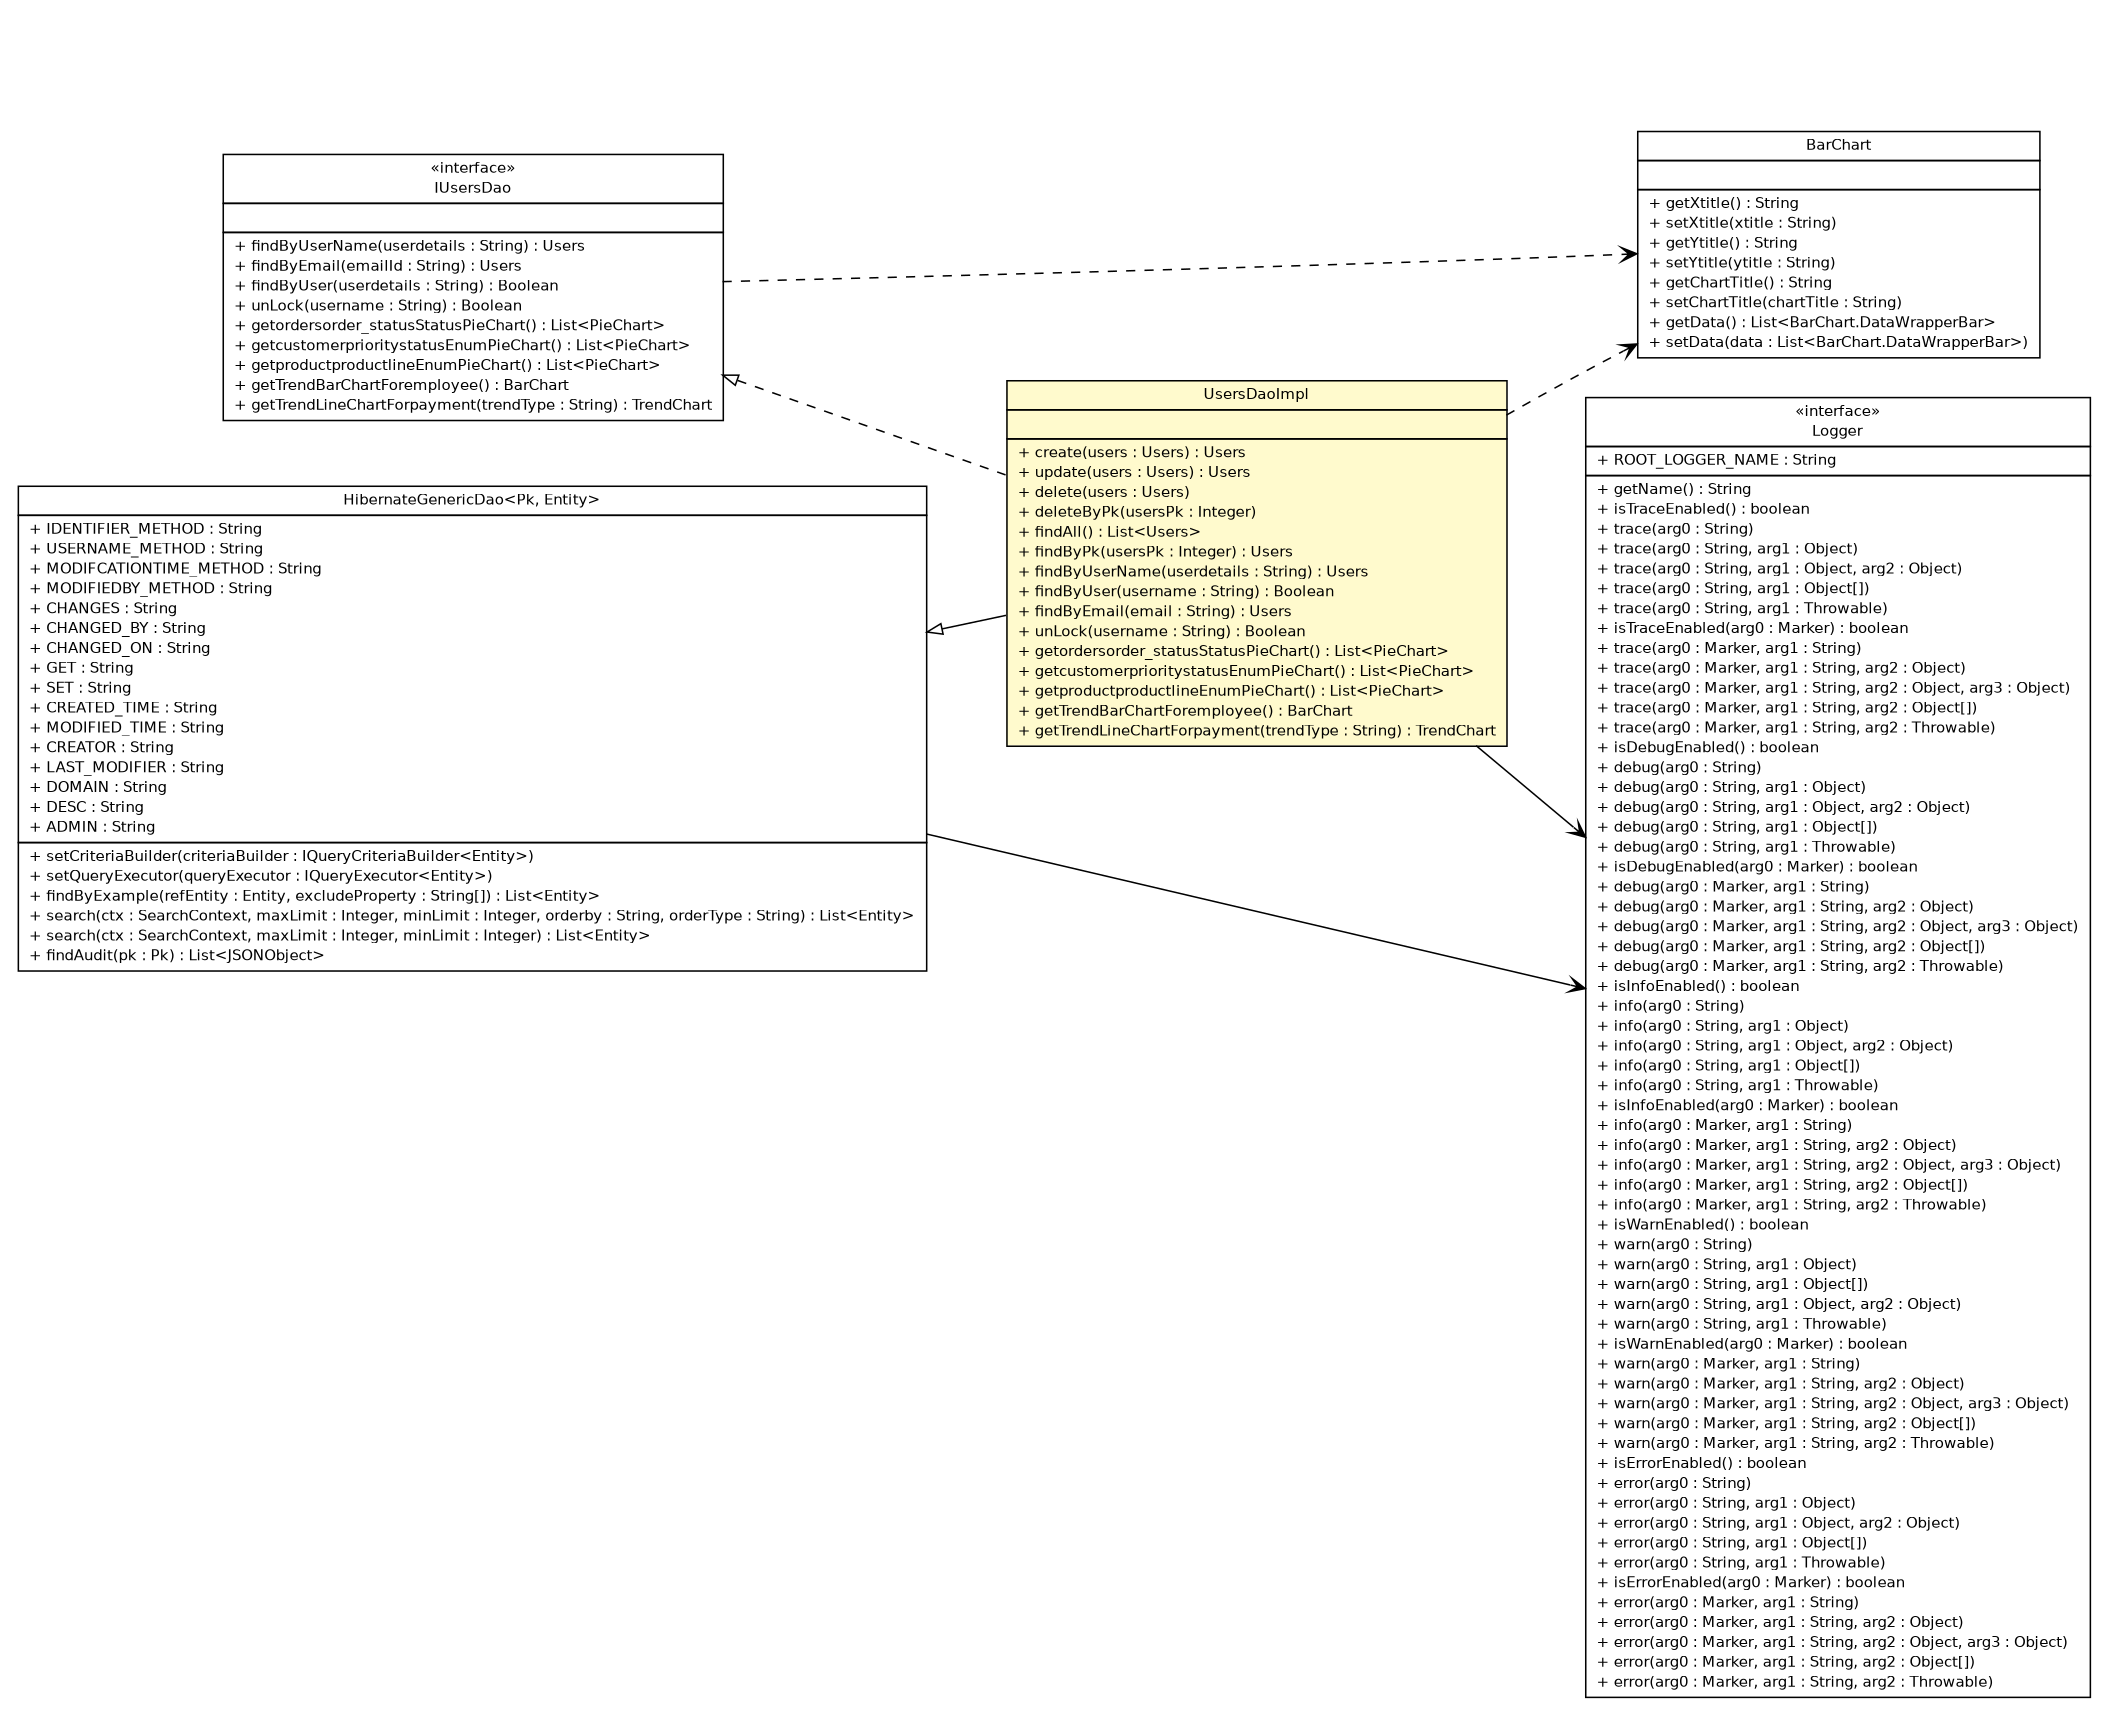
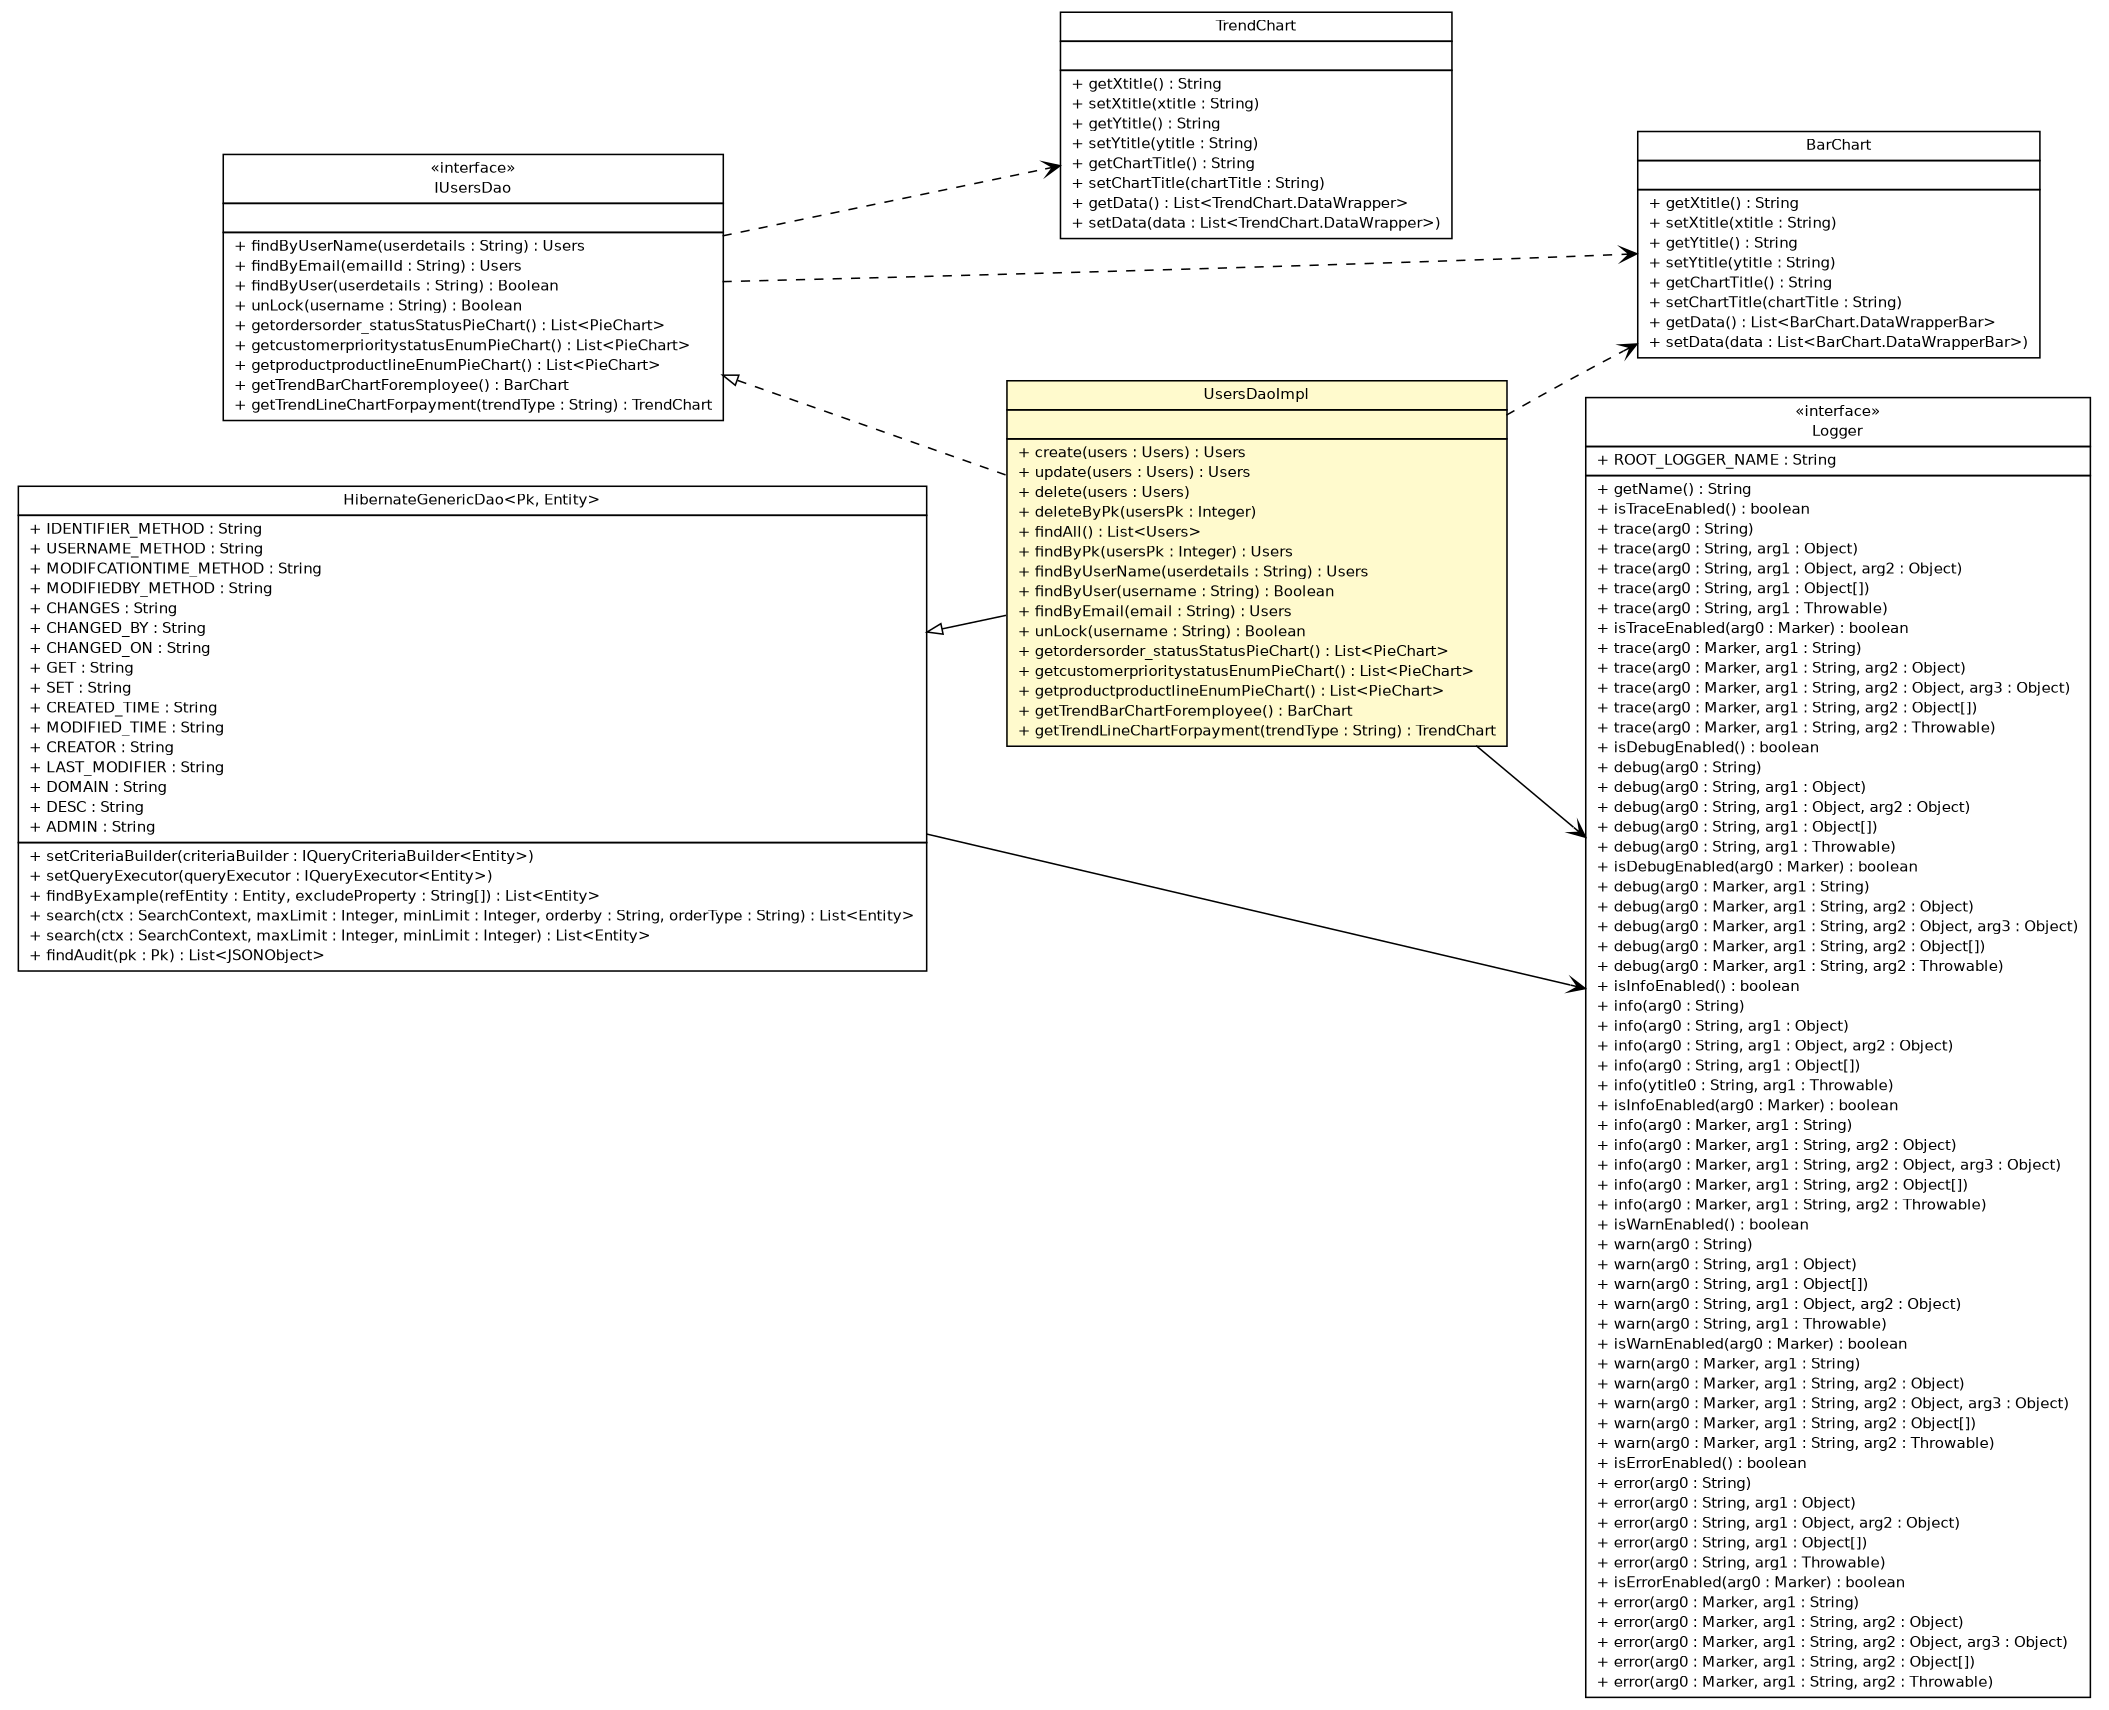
none -> (1256, 125)
(1738, 1086) -> (1746, 1086)
